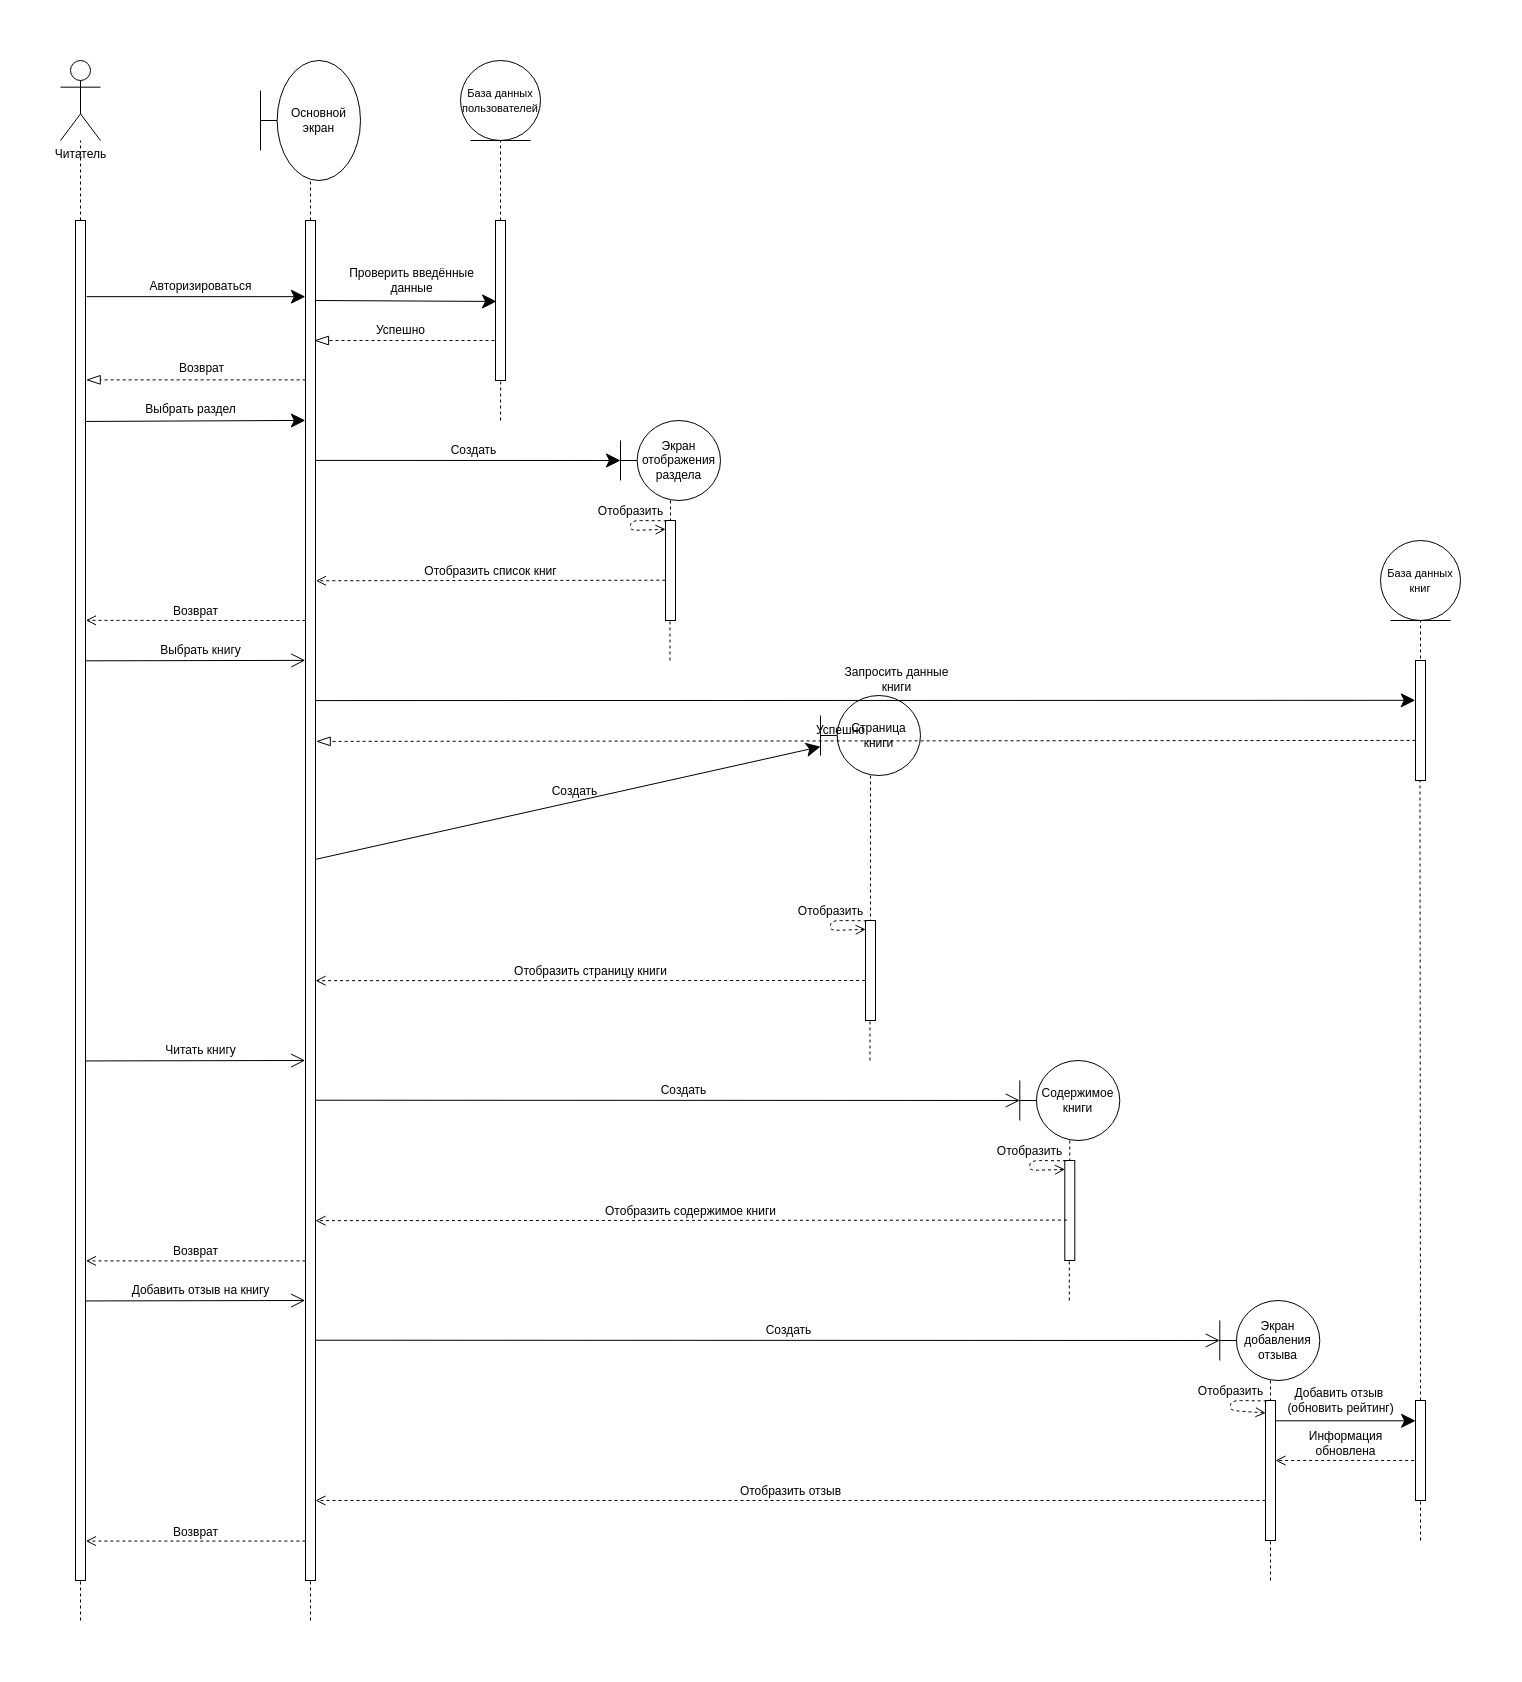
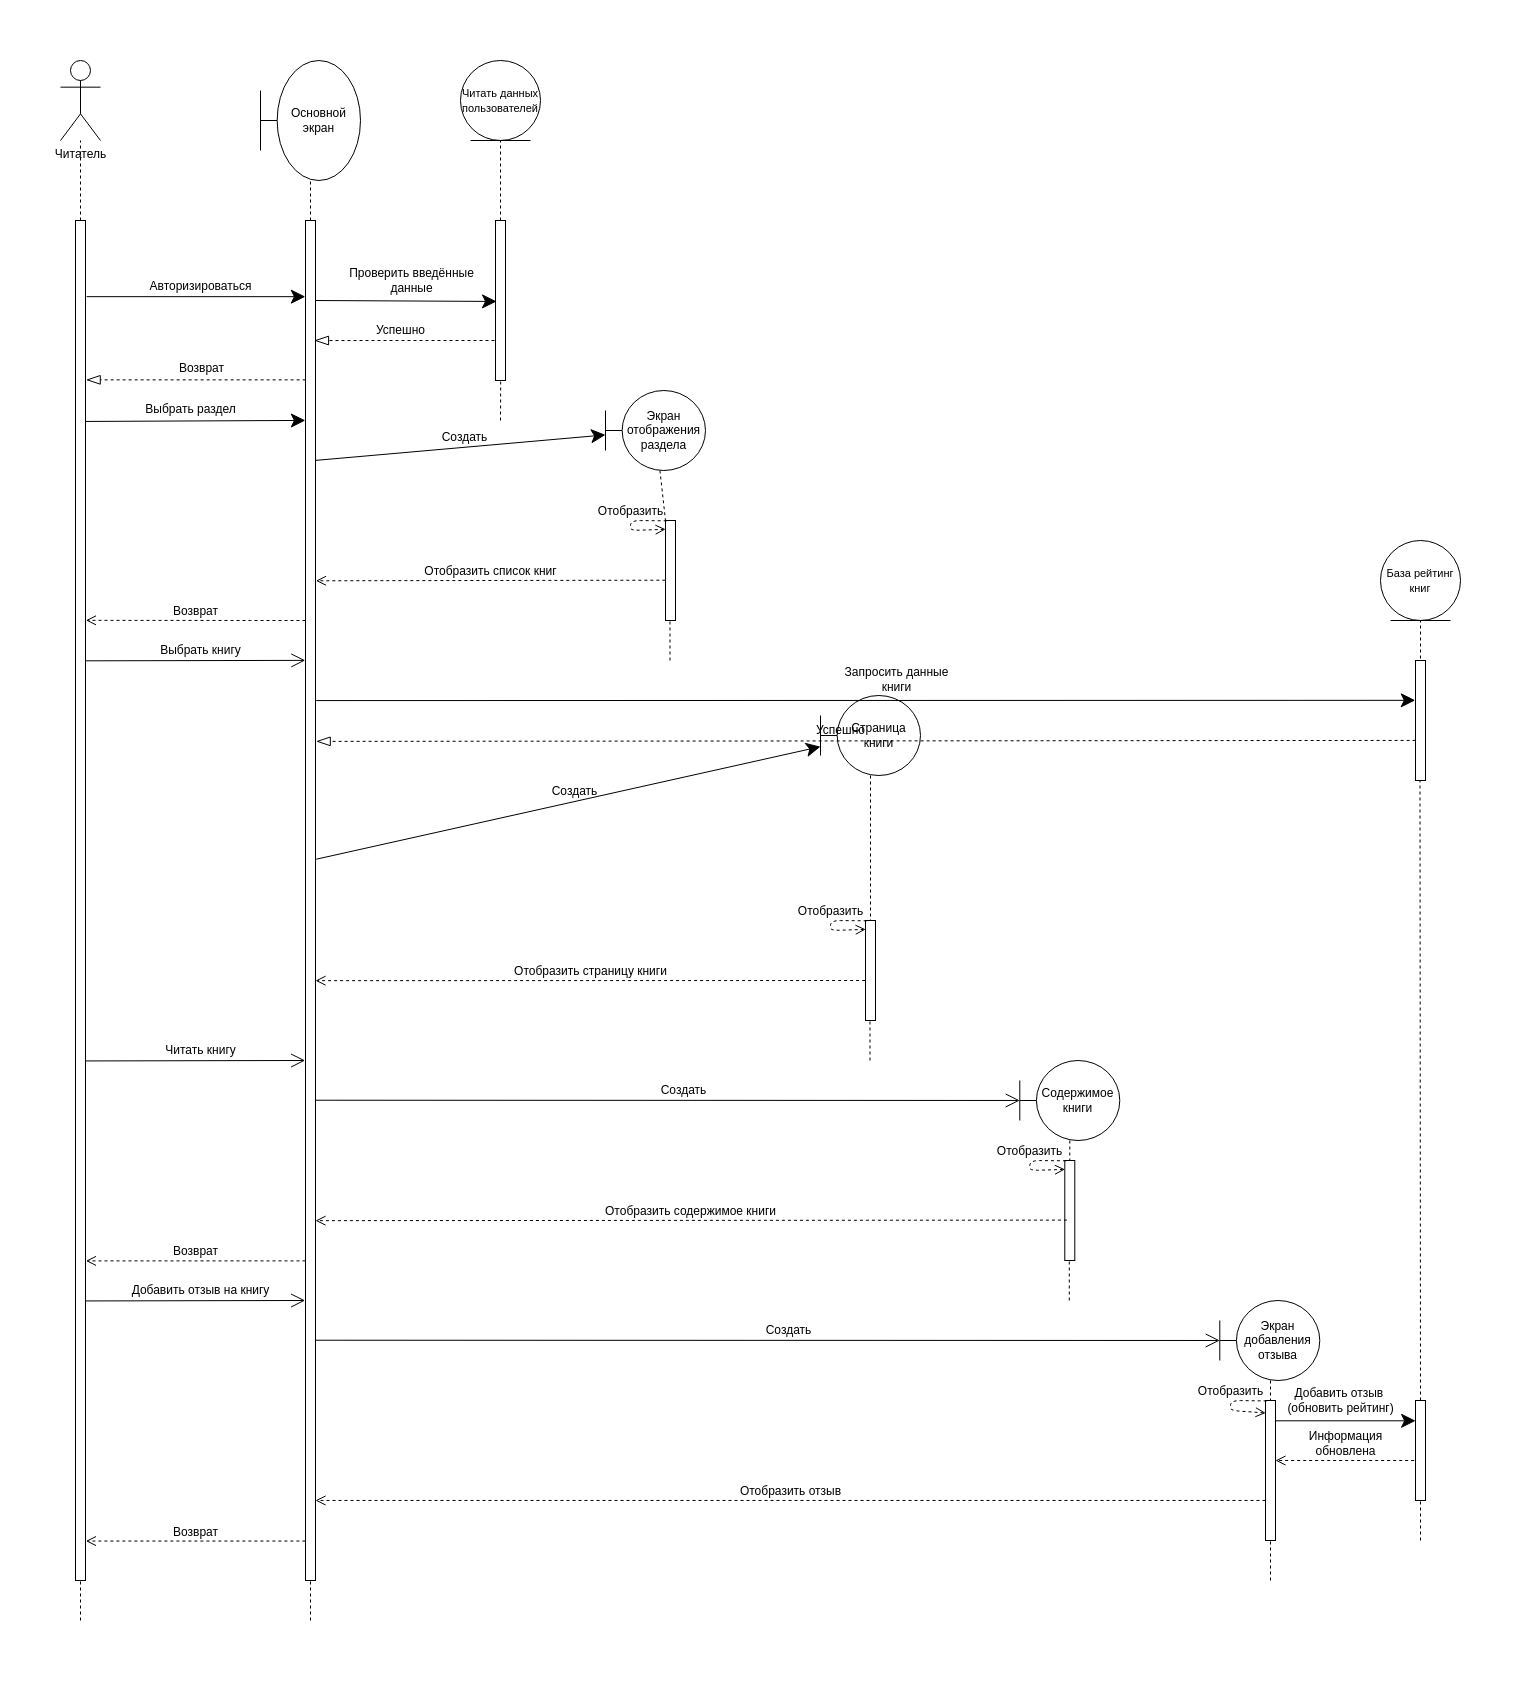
(501, 101) -> (501, 101)
(671, 461) -> (656, 431)
(1421, 581) -> (1421, 581)
